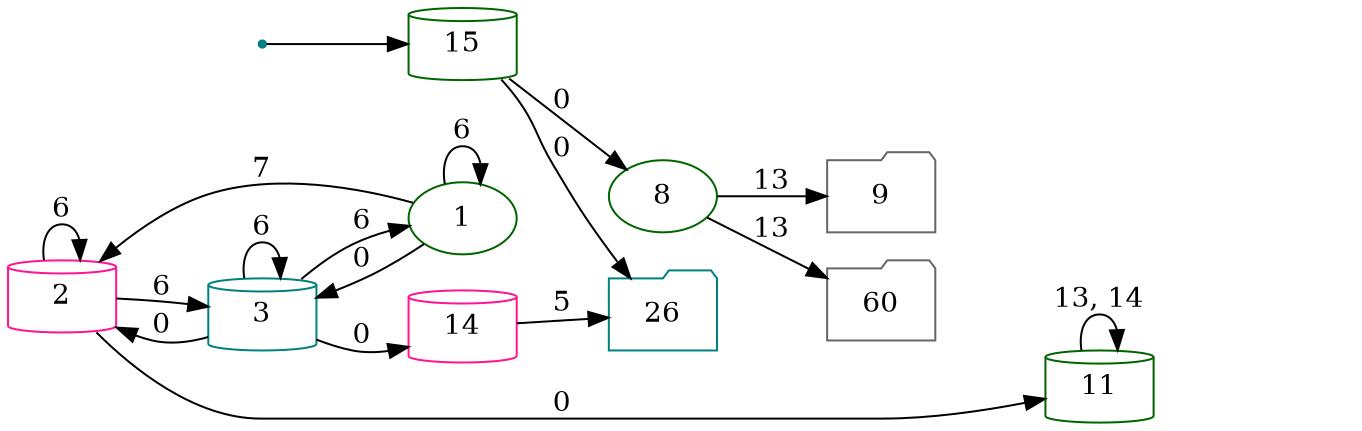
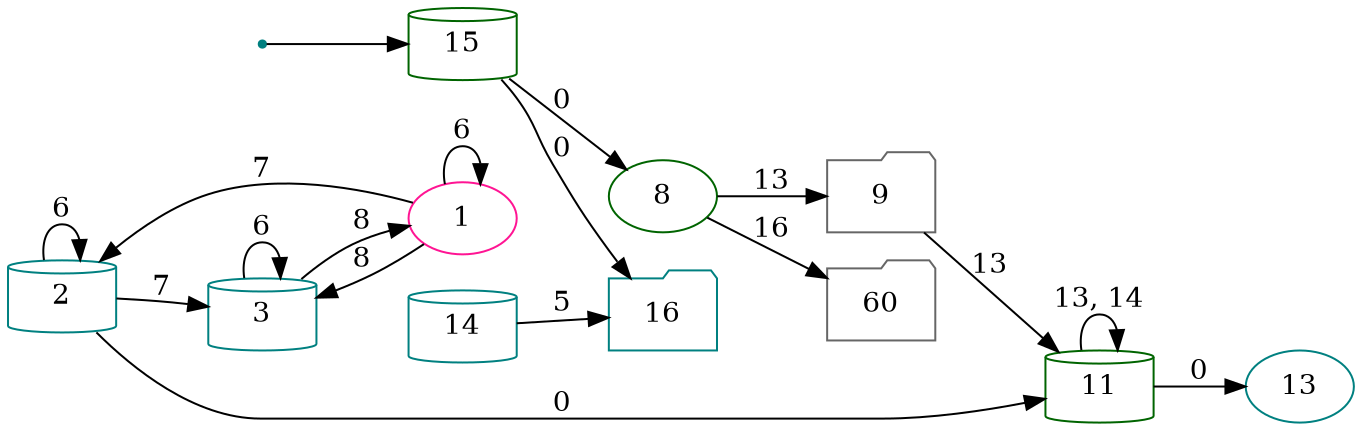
(463, 218) -> (463, 218)
(363, 221) -> (363, 221)
(772, 229) -> (772, 229)
(363, 259) -> (363, 259)
none -> (984, 285)
(162, 287) -> (162, 287)
(62, 296) -> (62, 296)
(663, 314) -> (663, 314)
(463, 326) -> (463, 326)
(172, 343) -> none
(352, 350) -> none
none -> (1300, 387)
